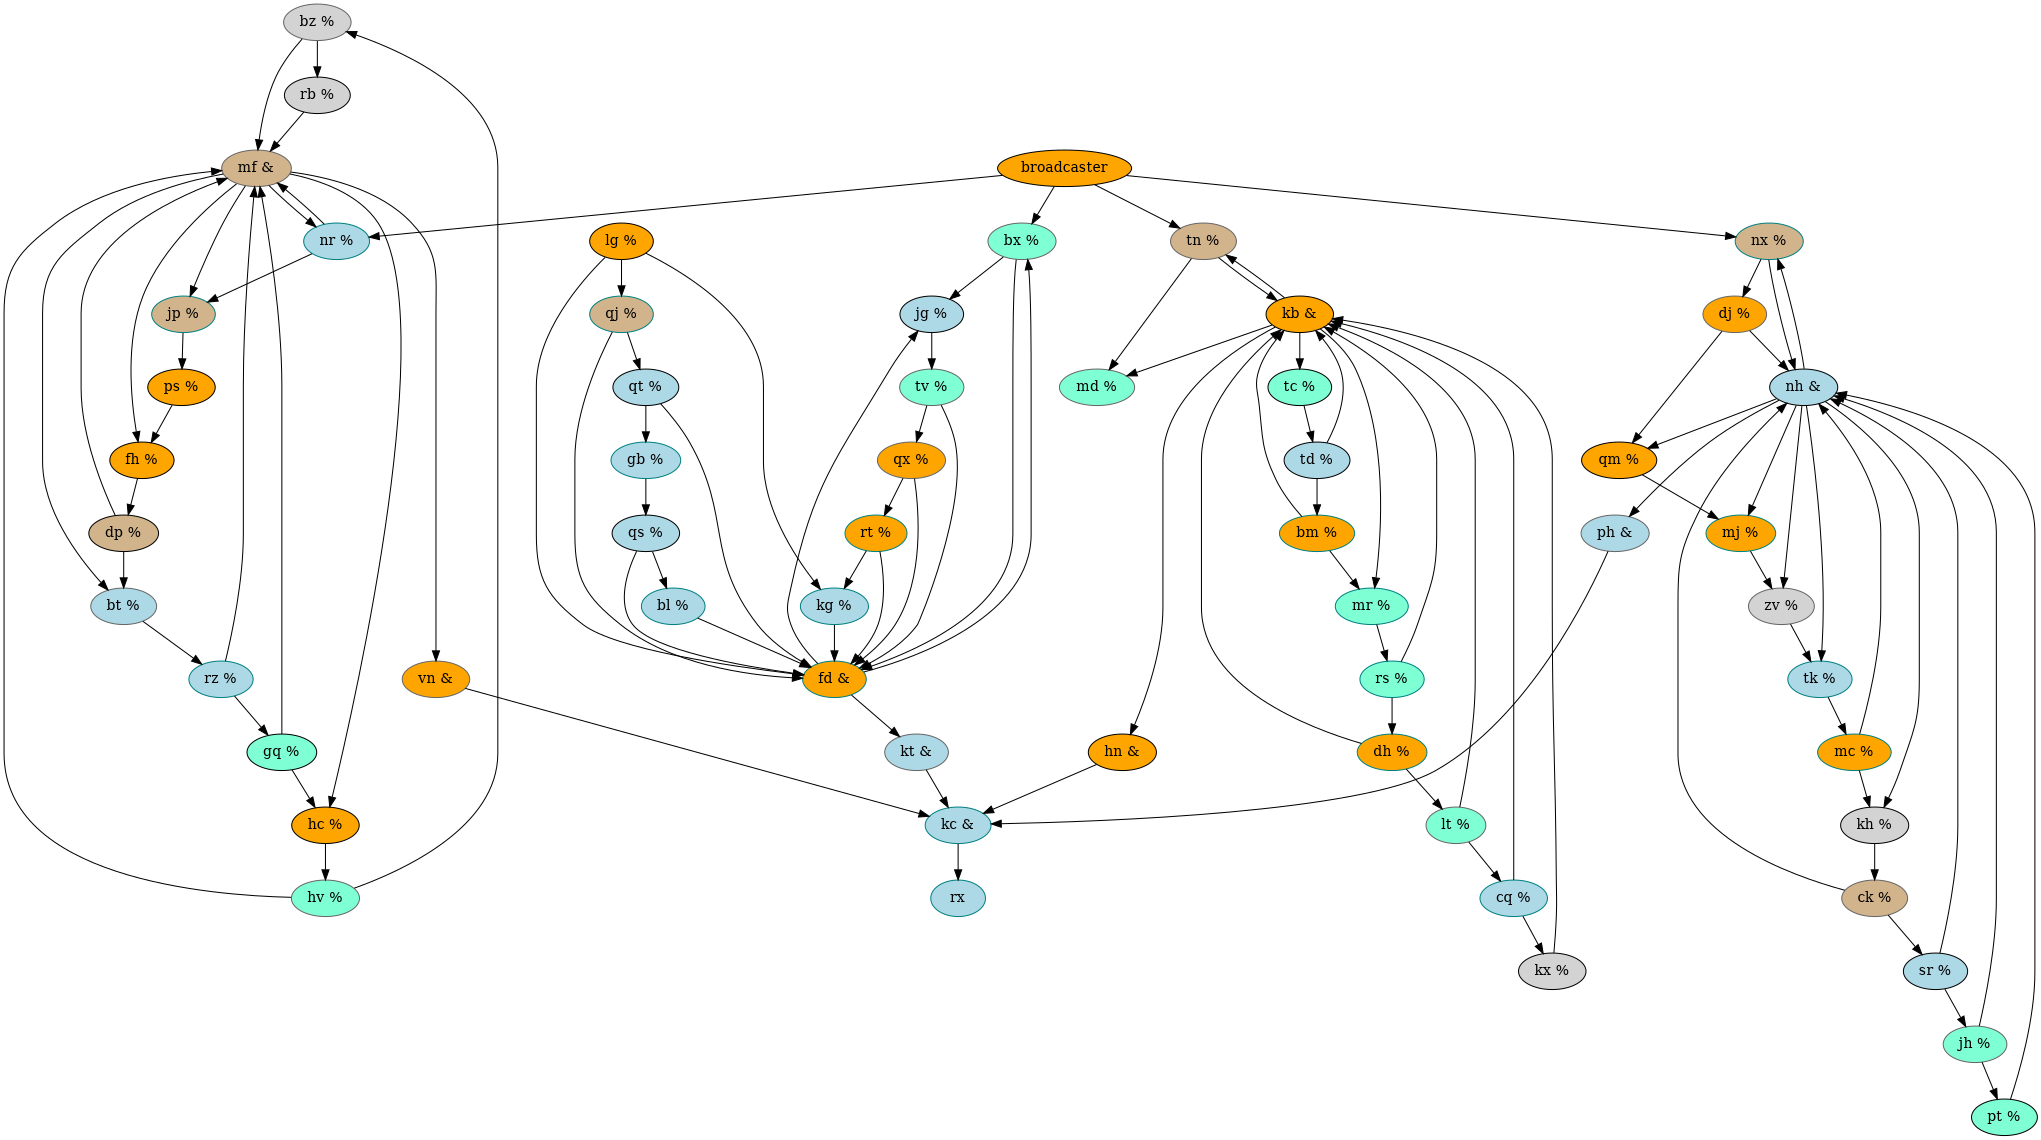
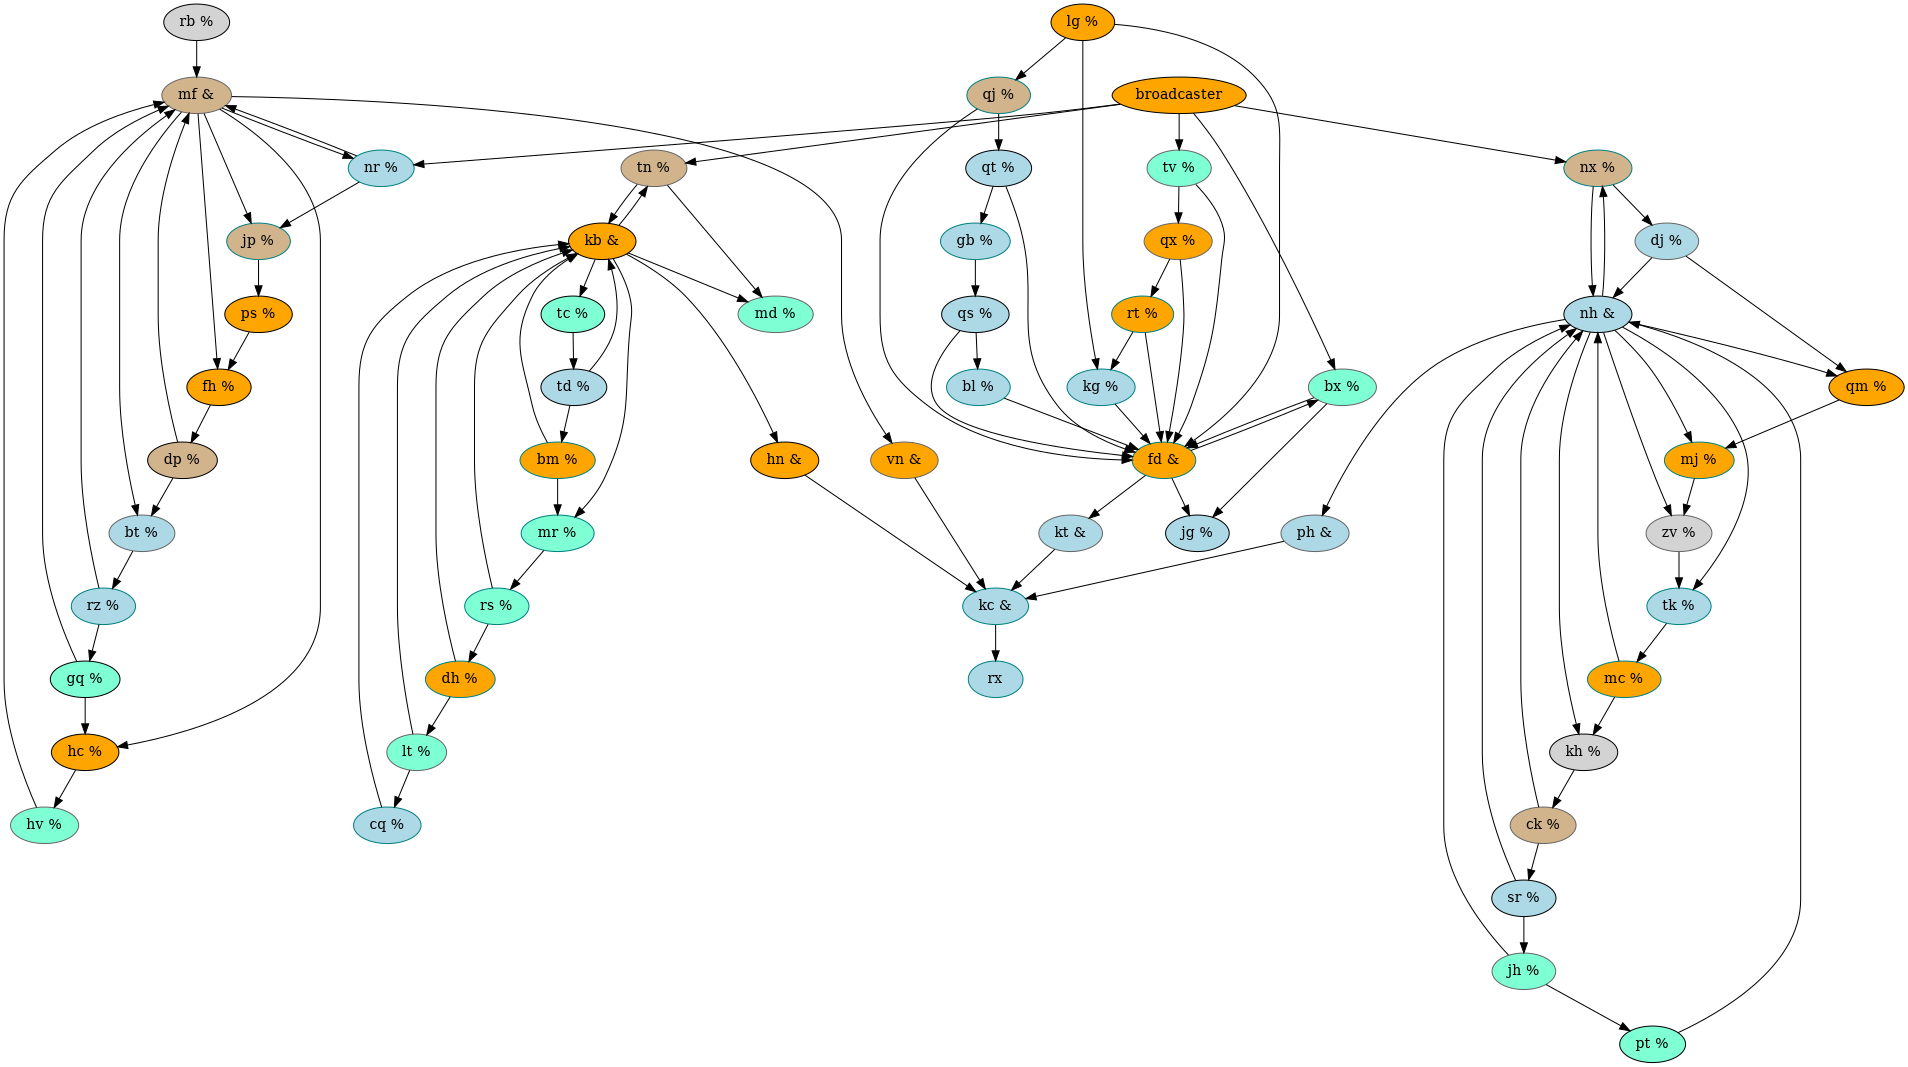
(317, 22) -> none
(1735, 314) -> (1667, 241)
(932, 346) -> (1179, 127)
(1552, 971) -> none
